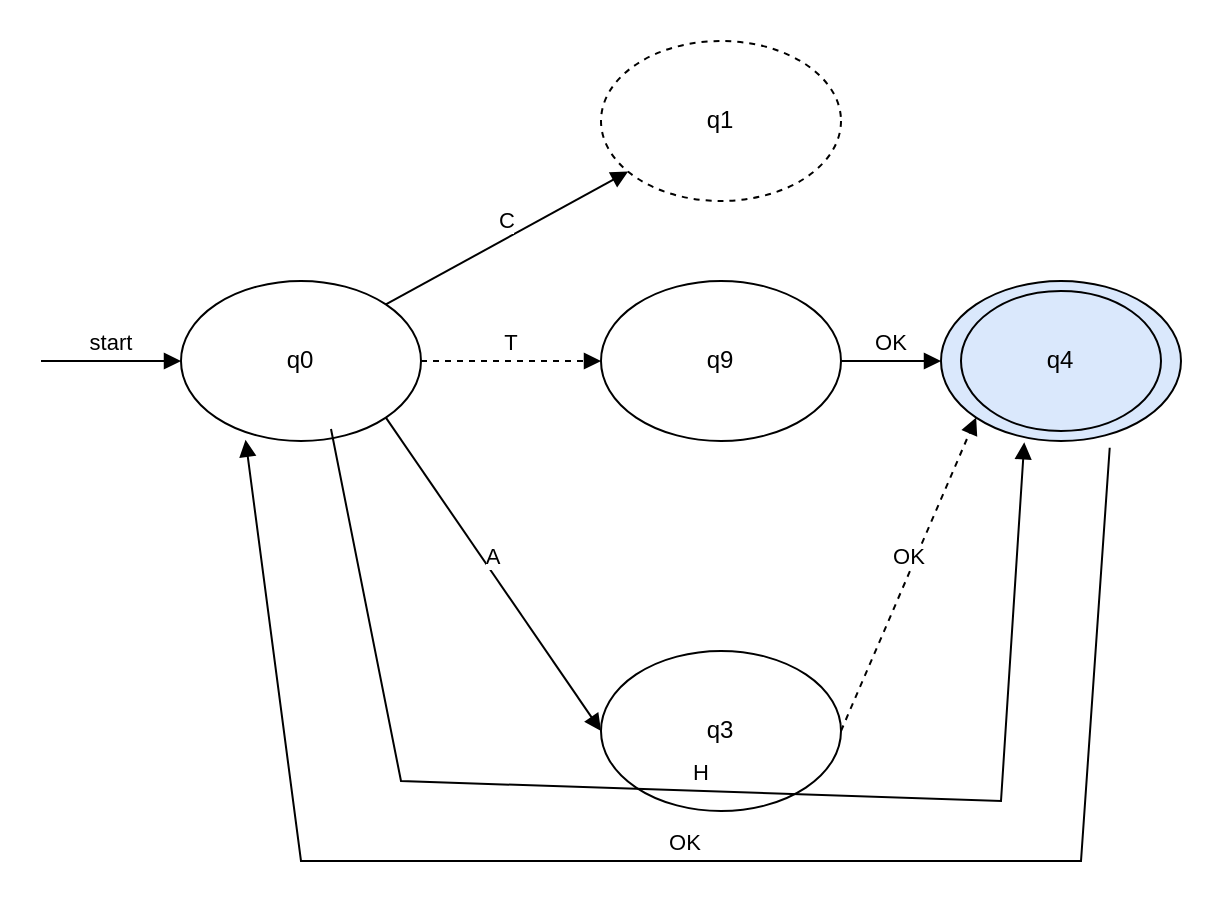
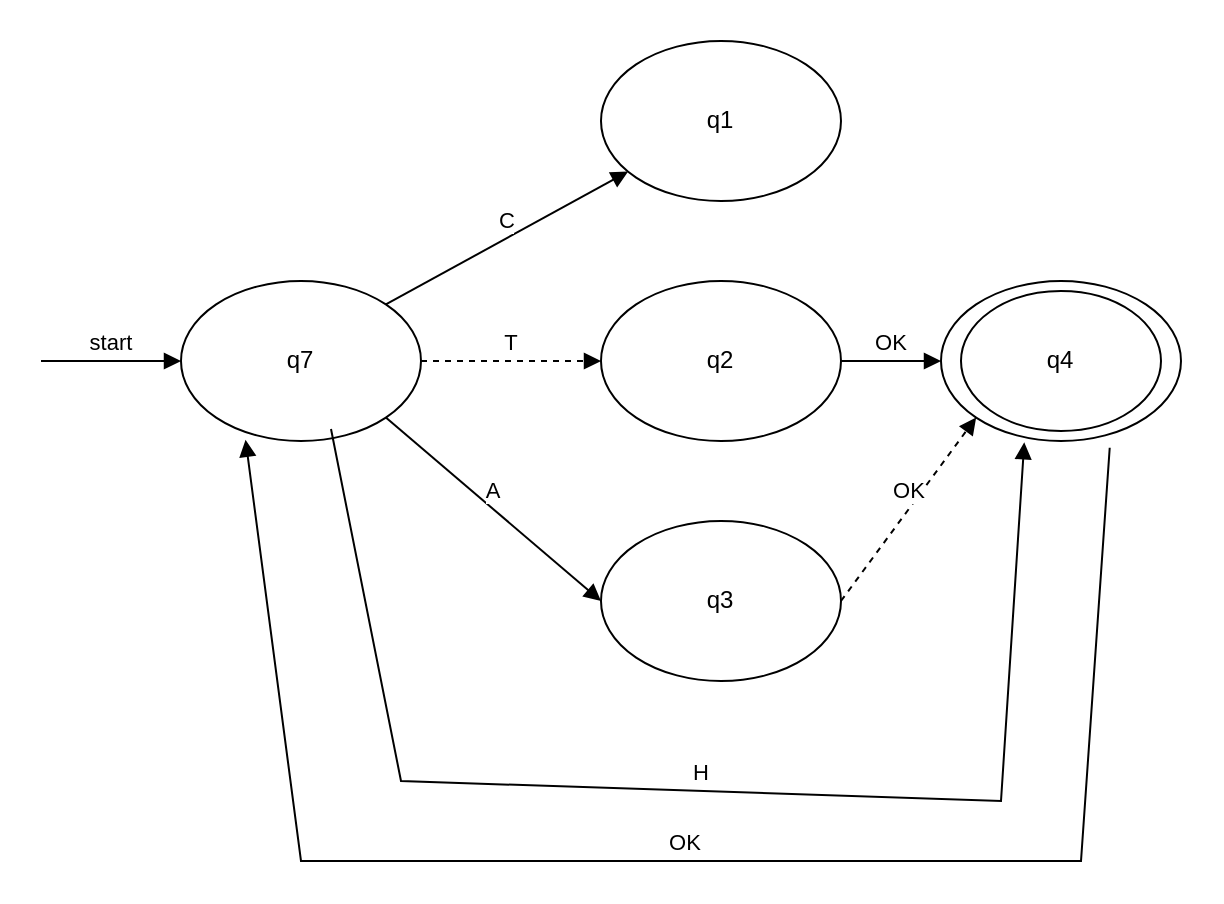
(721, 121) -> (721, 121)
(301, 361) -> (301, 361)
(721, 361) -> (721, 361)
(1061, 361) -> (1061, 361)
(721, 731) -> (721, 601)
